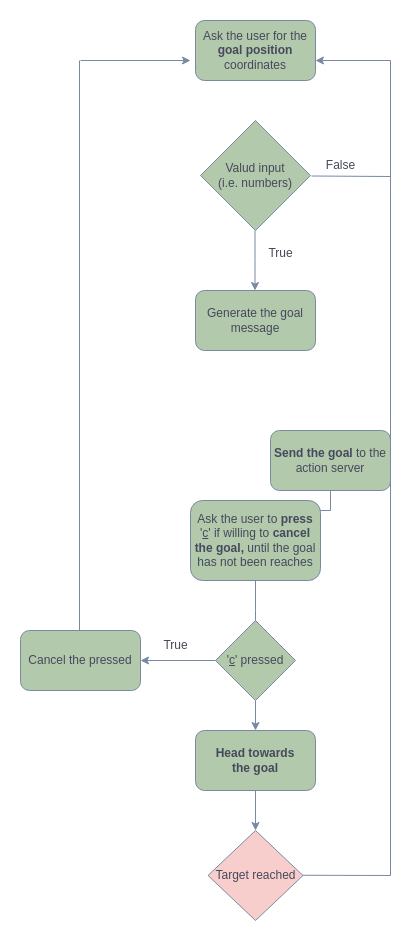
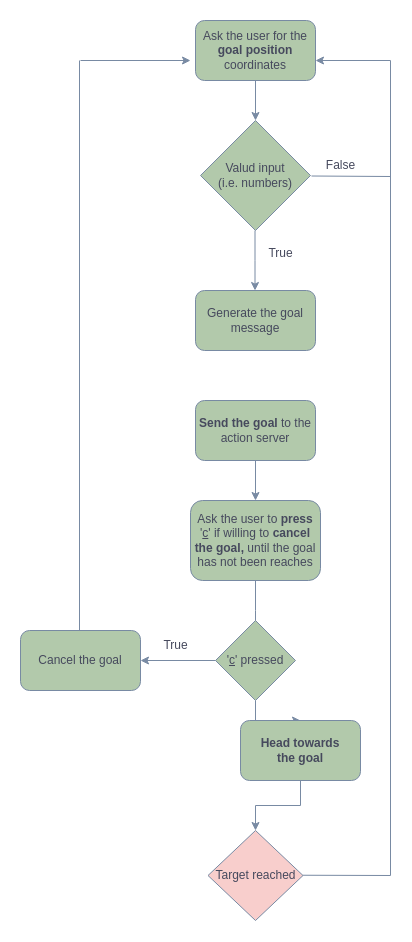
none -> (256, 97)
(331, 461) -> (256, 431)
(81, 661) -> (81, 661)
(256, 761) -> (301, 751)
